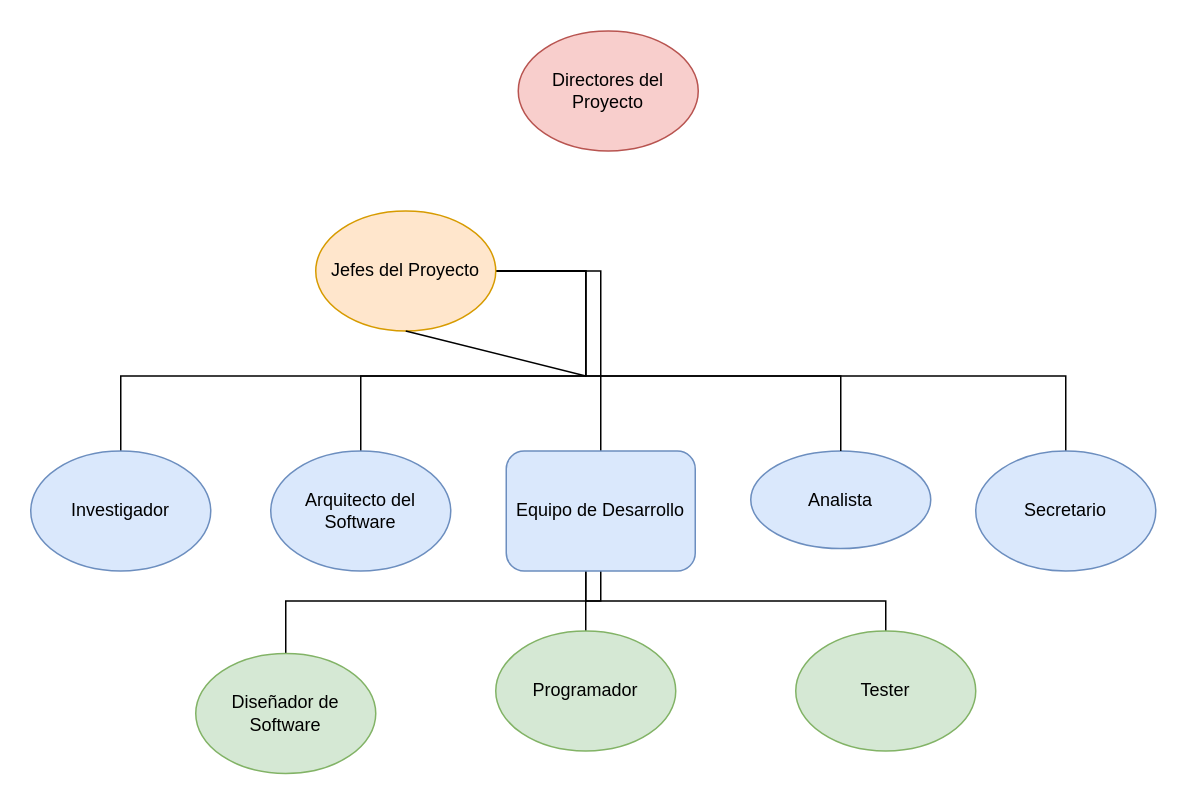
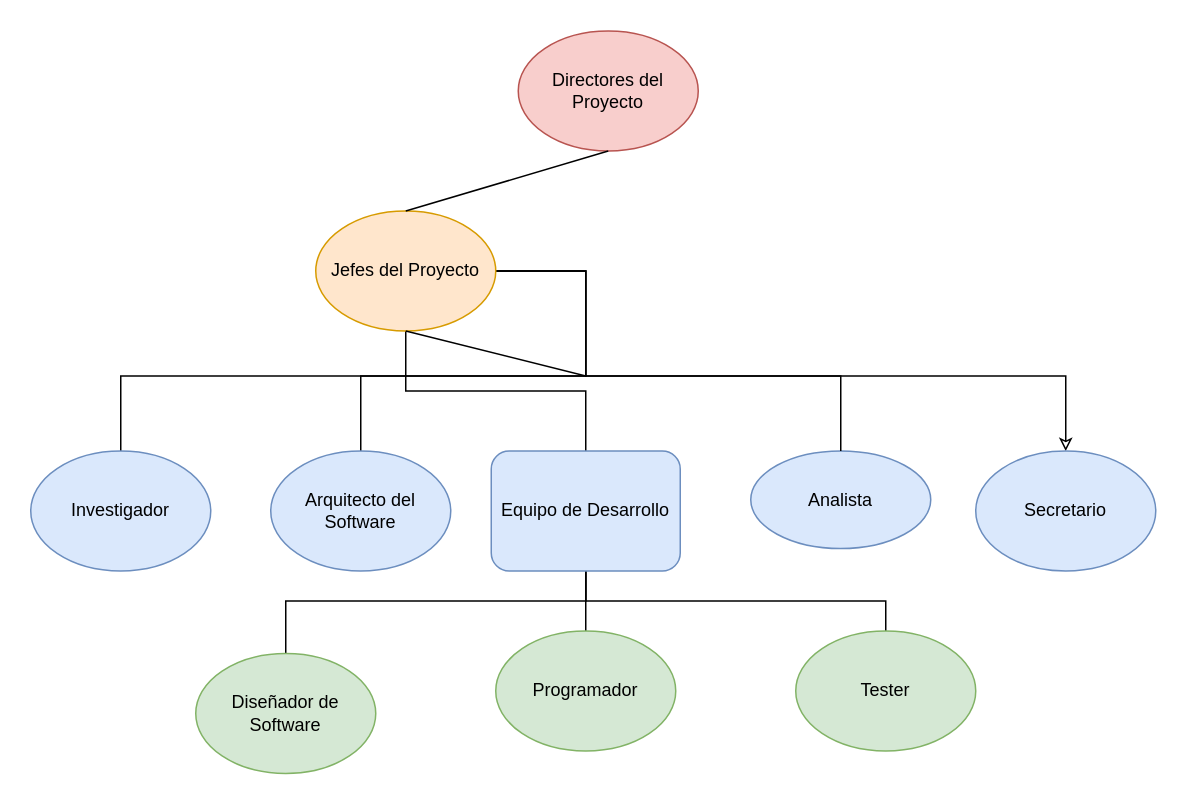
none -> (507, 181)
(1066, 443) -> (1066, 439)
(601, 511) -> (586, 511)
